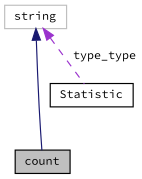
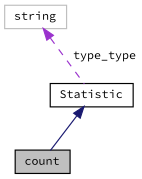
(39, 95) -> (64, 133)
